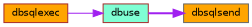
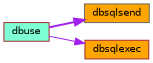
(80, 13) -> (62, 39)
